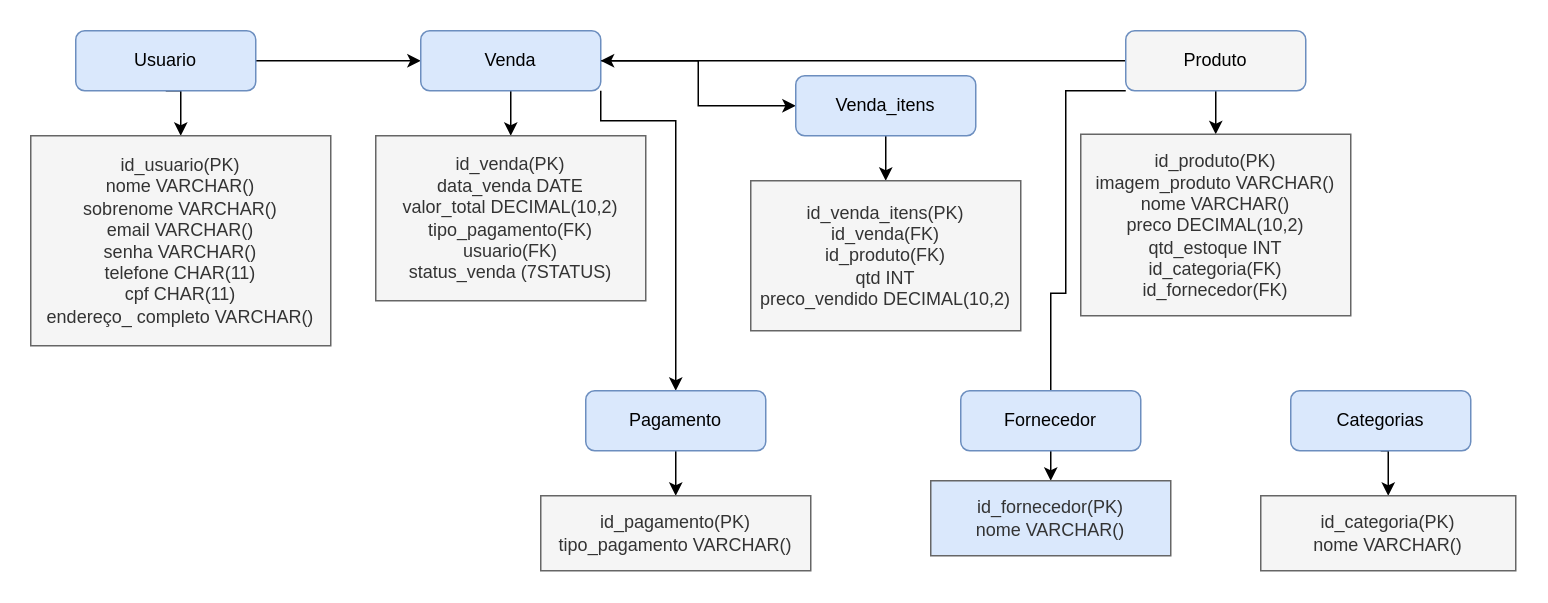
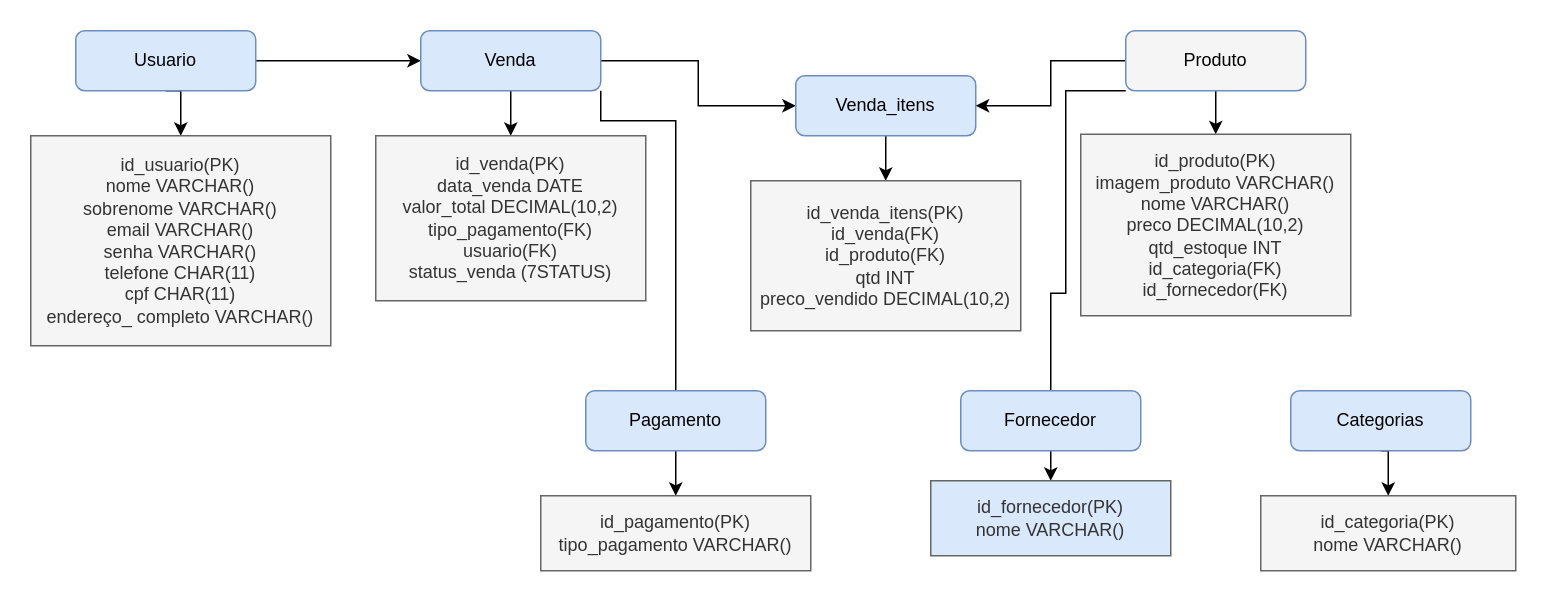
(878, 61) -> (1042, 106)
(676, 379) -> (676, 383)
